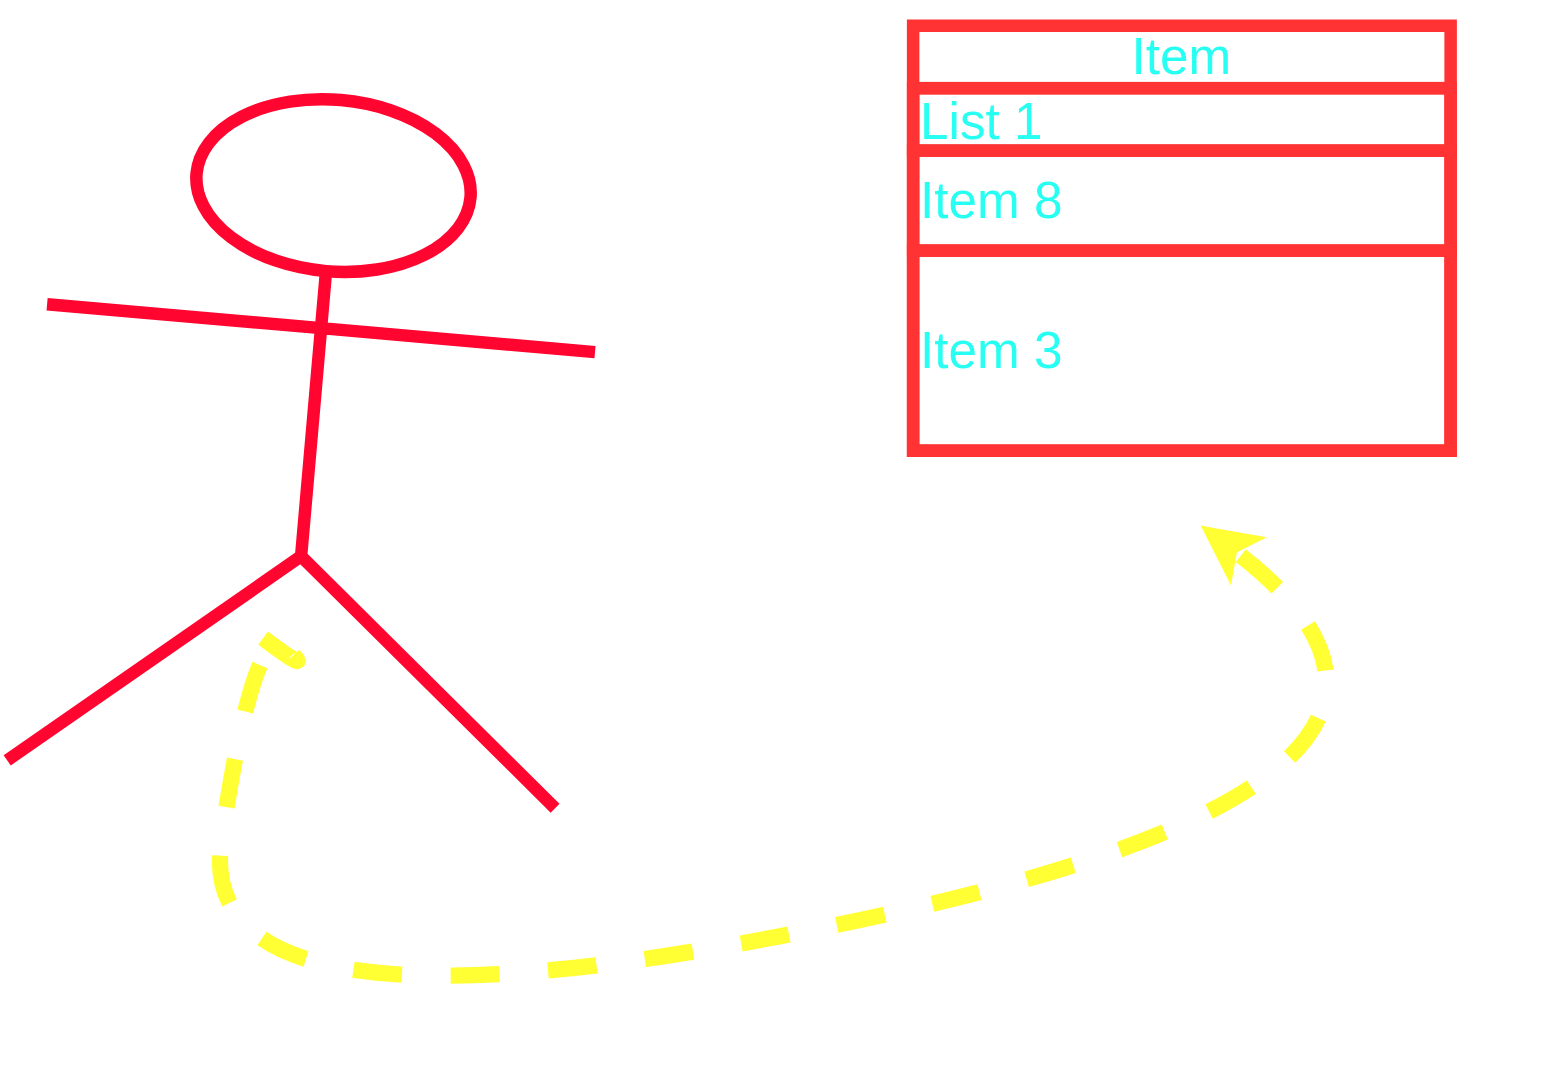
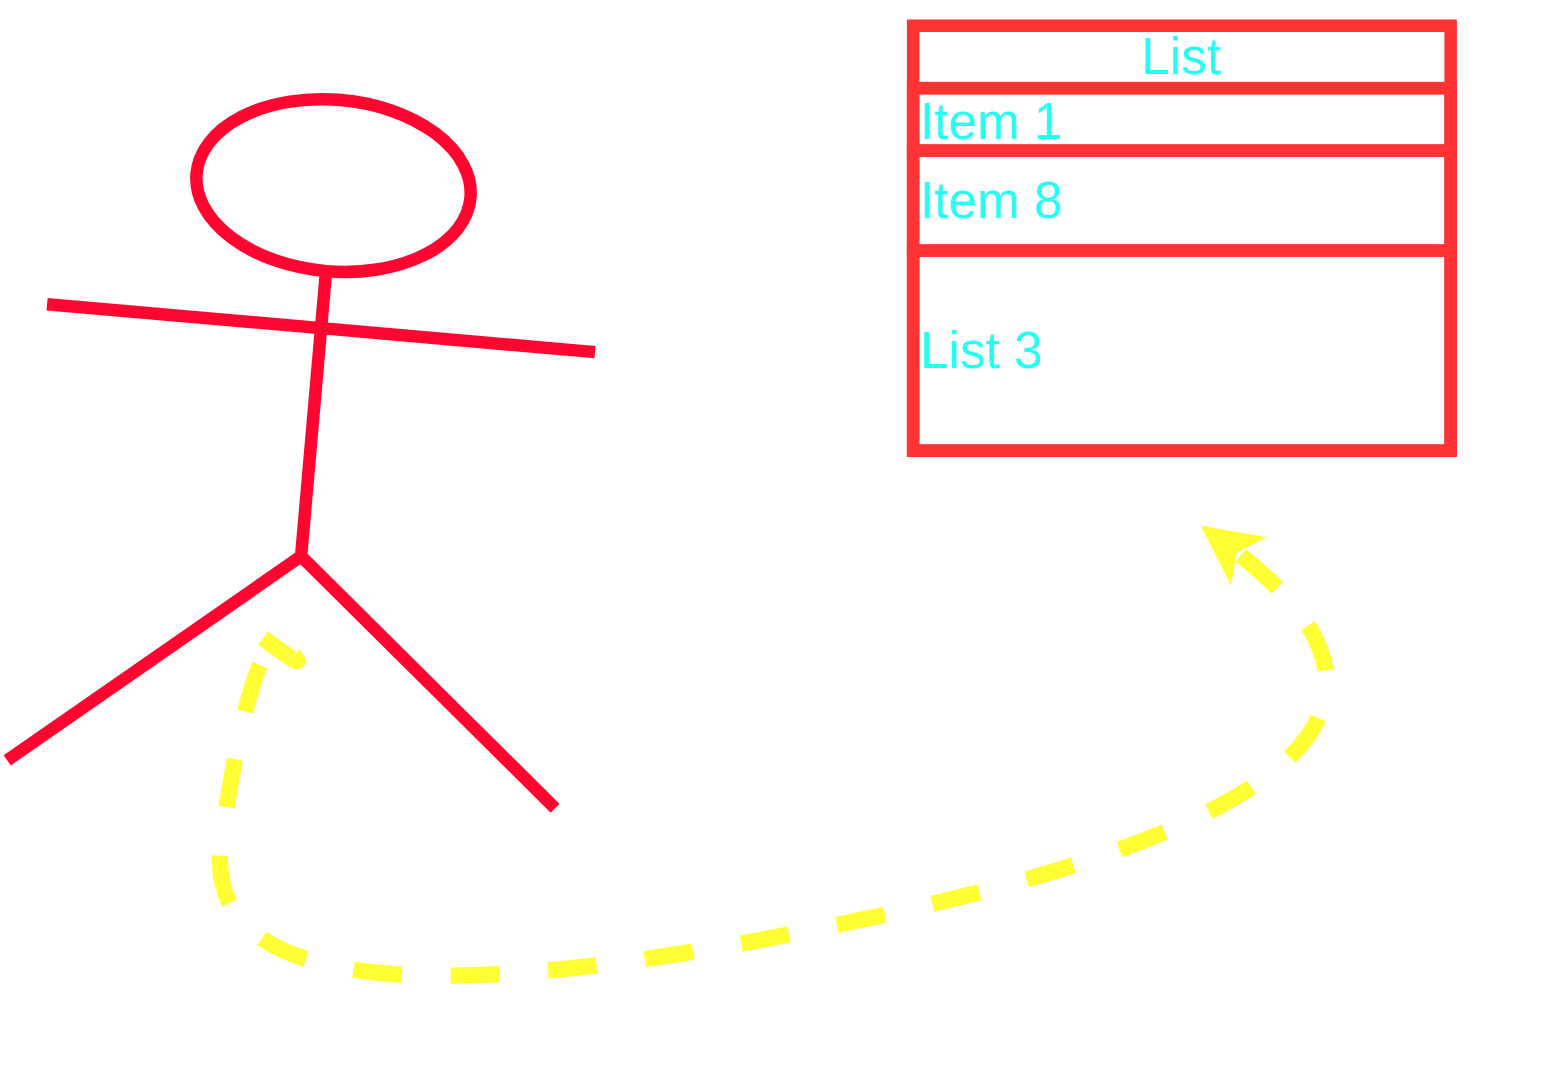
(1182, 57) -> (1182, 57)
(993, 119) -> (1000, 119)
(1000, 351) -> (993, 351)
